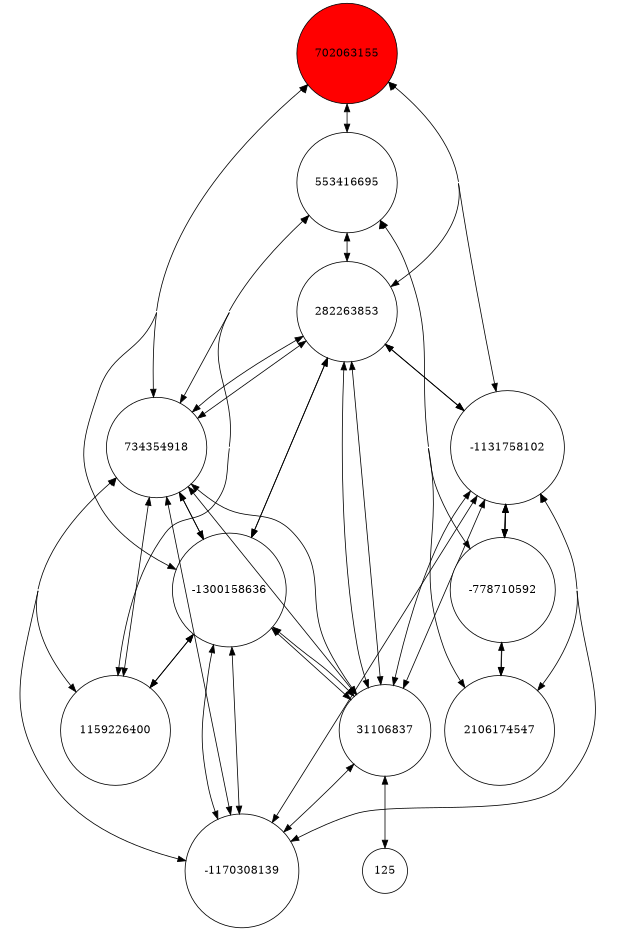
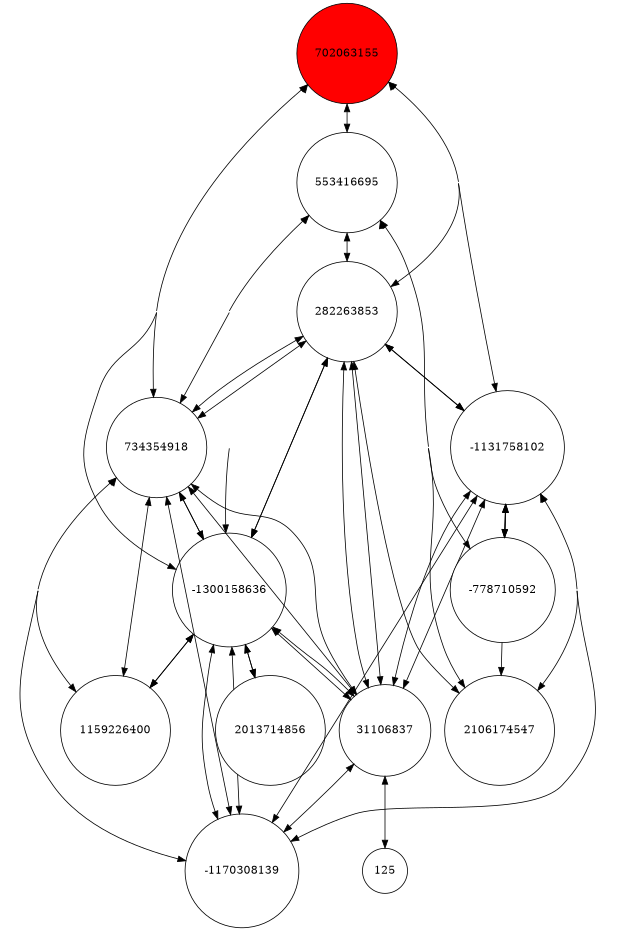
(222, 379) -> (226, 486)
(501, 659) -> (385, 537)
none -> (270, 730)
